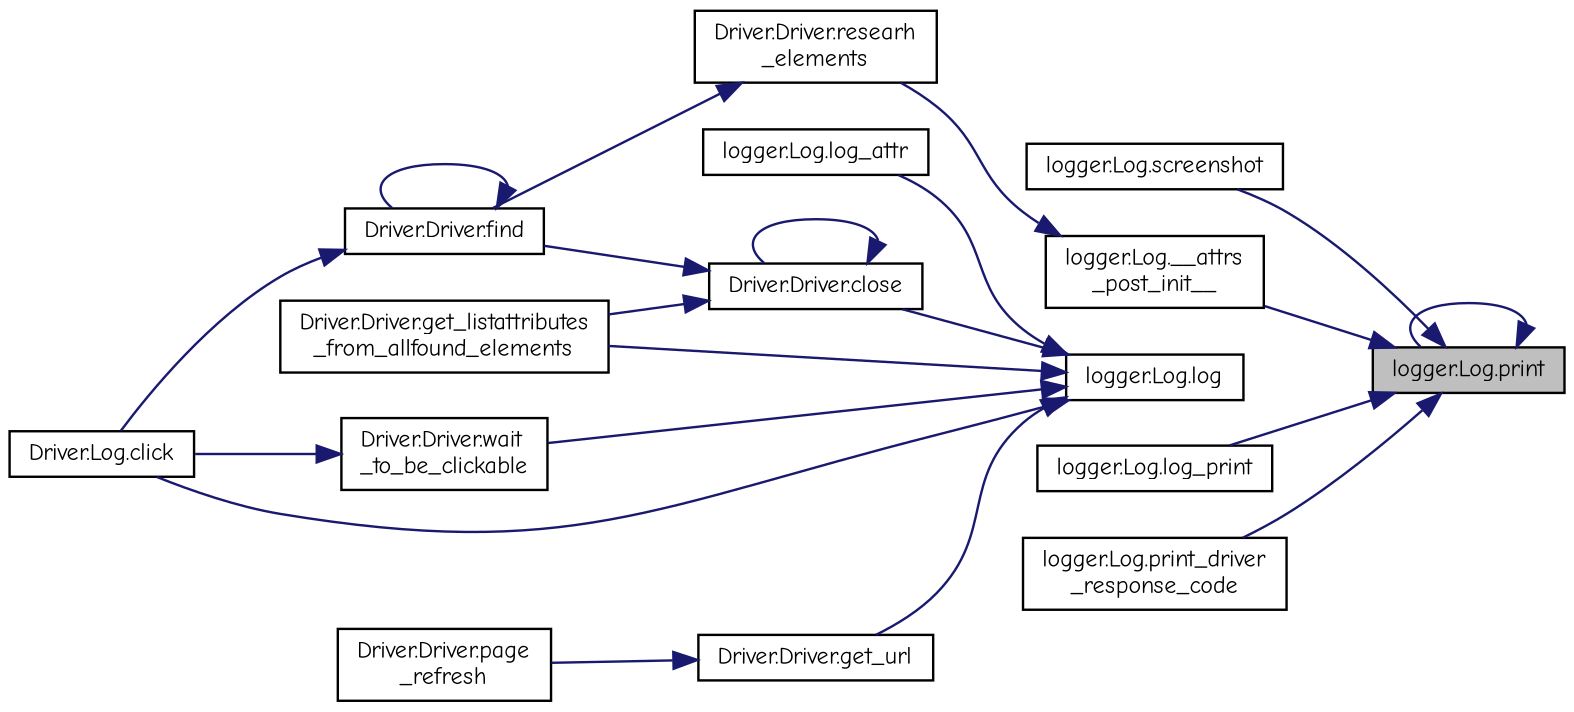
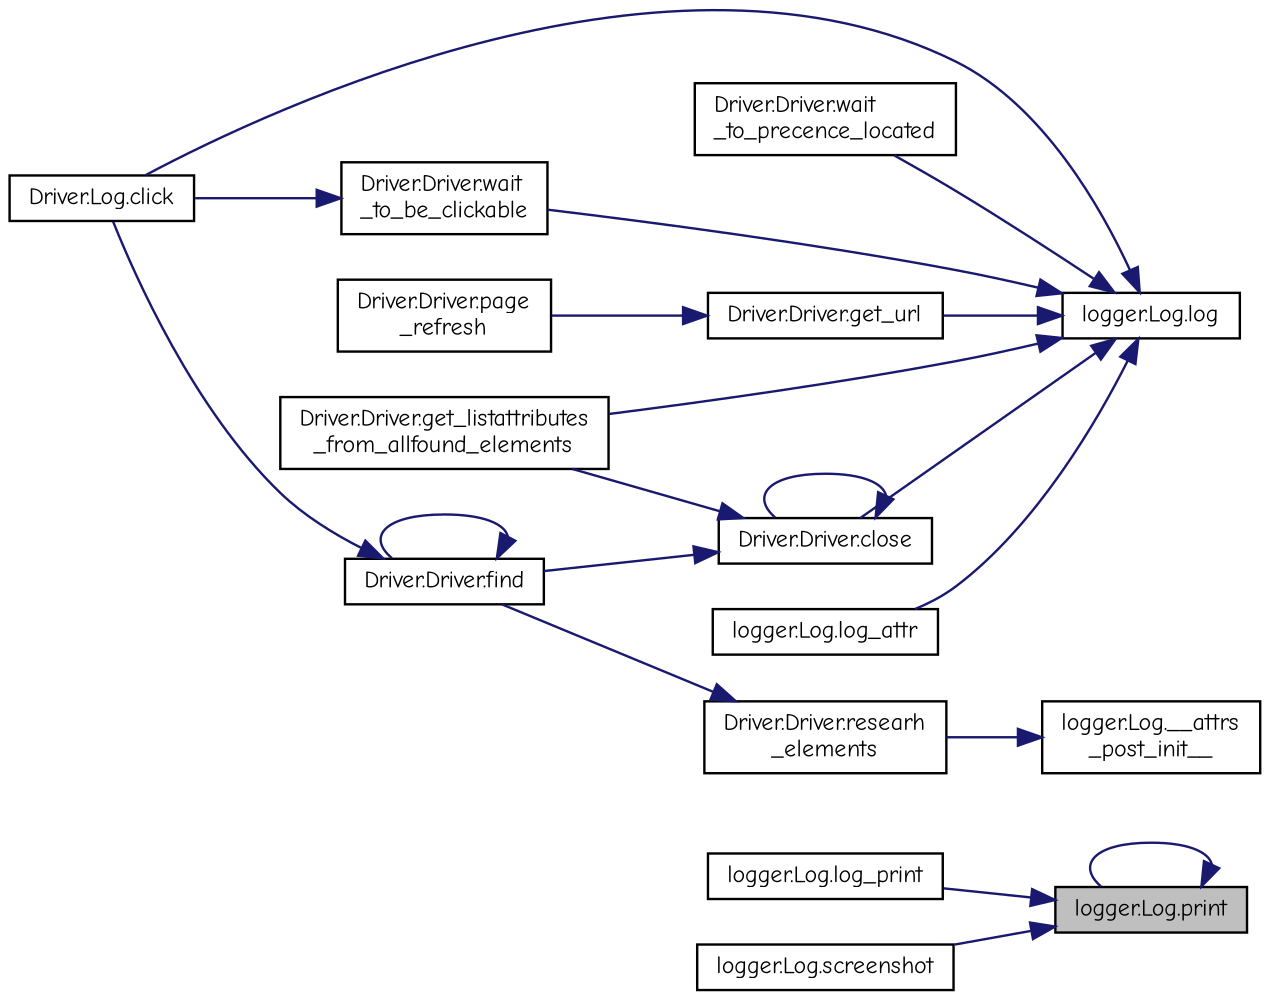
none -> (825, 119)
(1318, 323) -> none
(1155, 574) -> none
